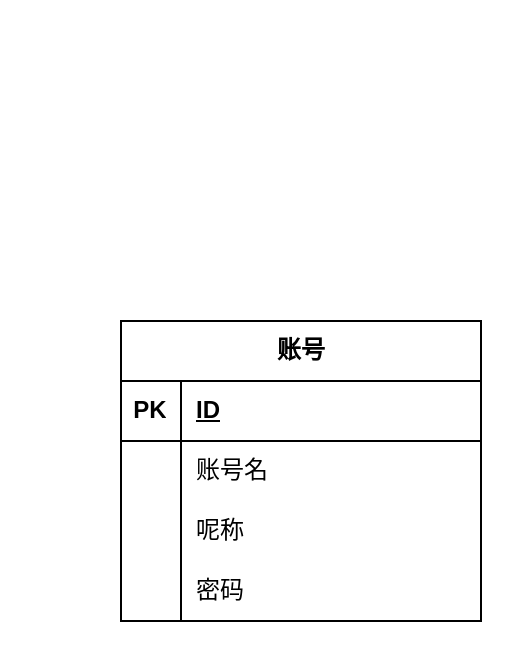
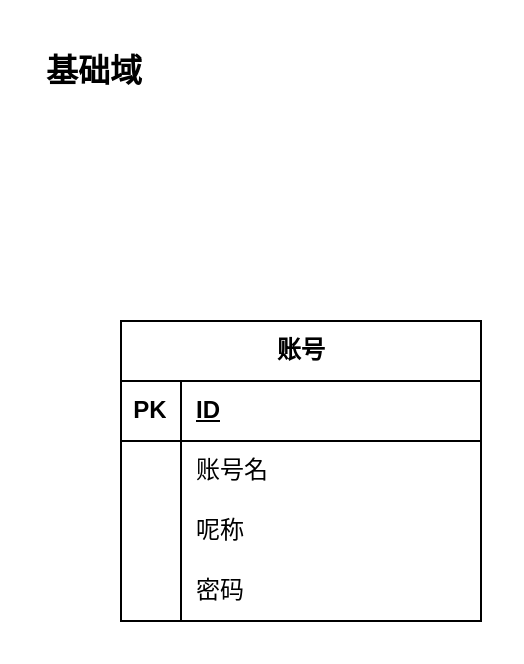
none -> (112, 71)
